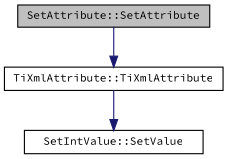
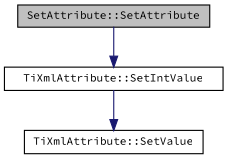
(114, 79) -> (114, 79)
(114, 142) -> (114, 142)
